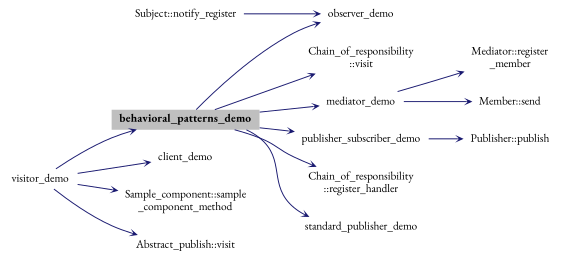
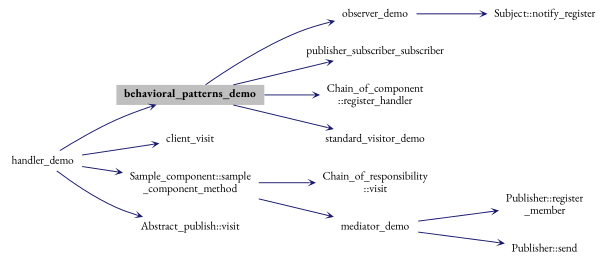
(279, 14) -> (449, 14)
(510, 58) -> (545, 205)
(262, 93) -> (284, 183)
(510, 102) -> (545, 249)
(287, 109) -> (293, 207)
(361, 139) -> (375, 51)
(510, 139) -> none
(186, 157) -> (190, 139)
(41, 179) -> (43, 161)
(361, 183) -> (375, 95)
(361, 227) -> (375, 139)
